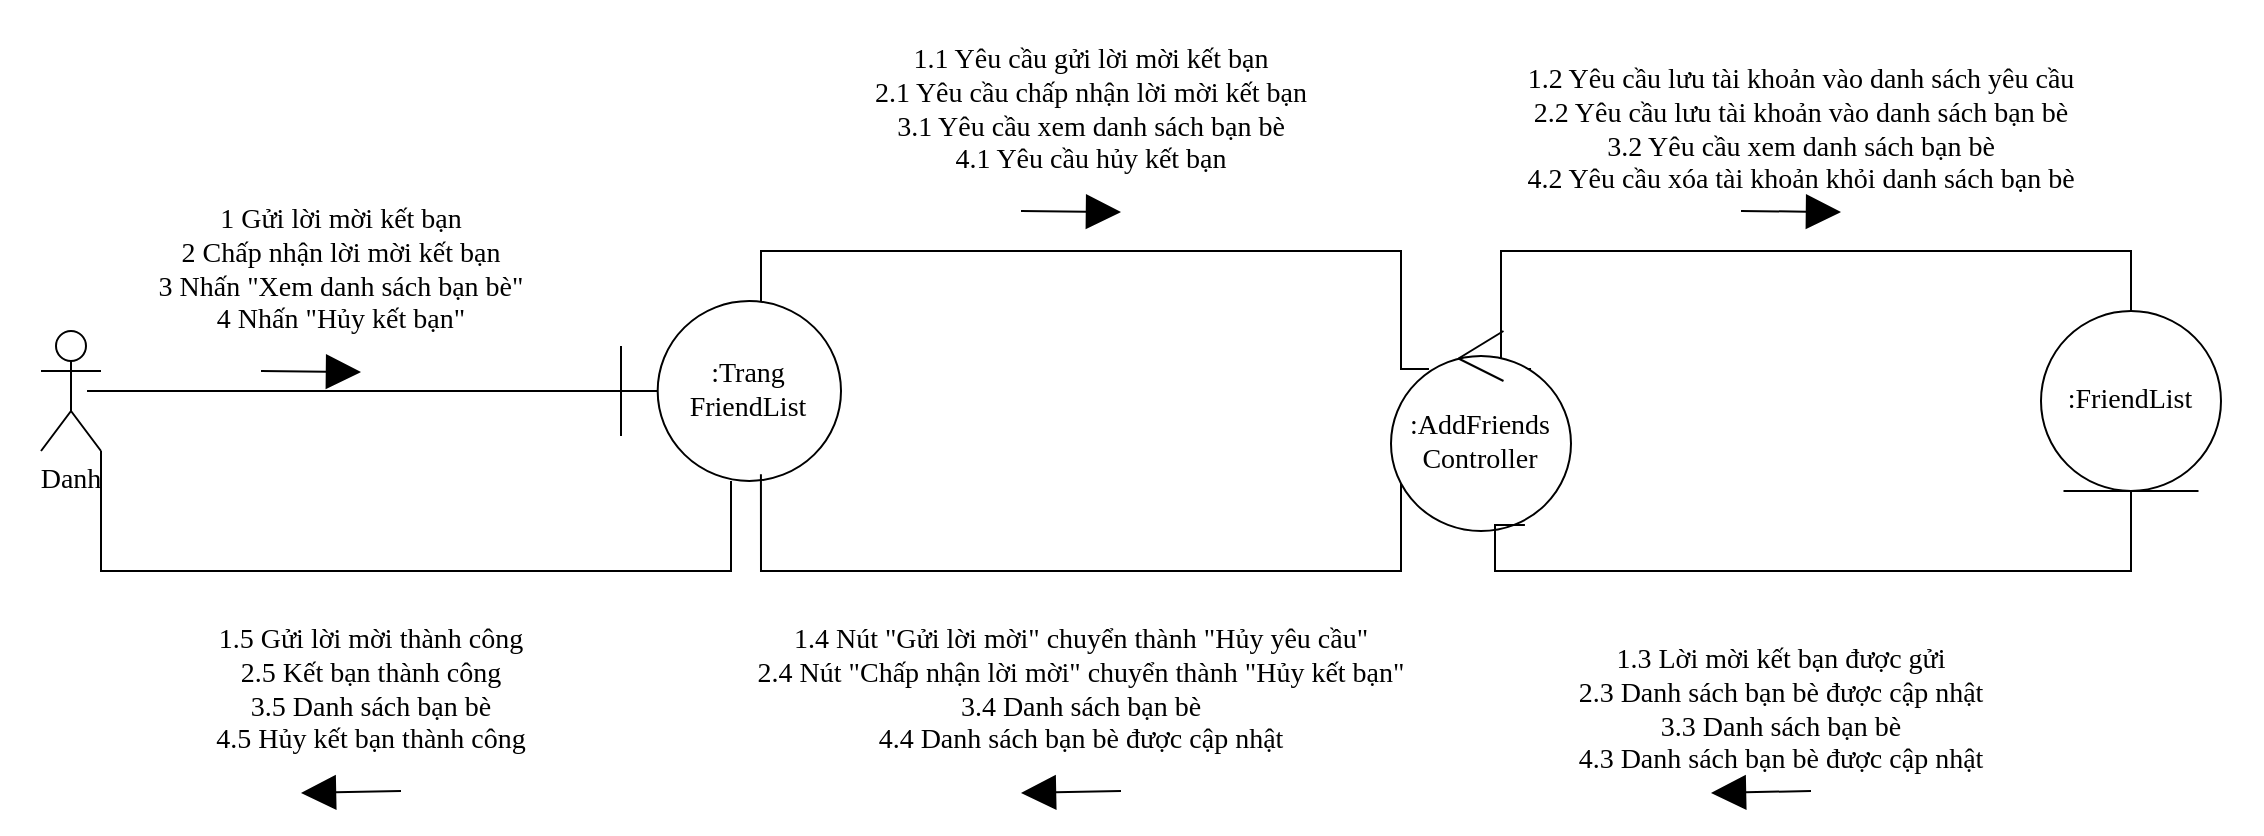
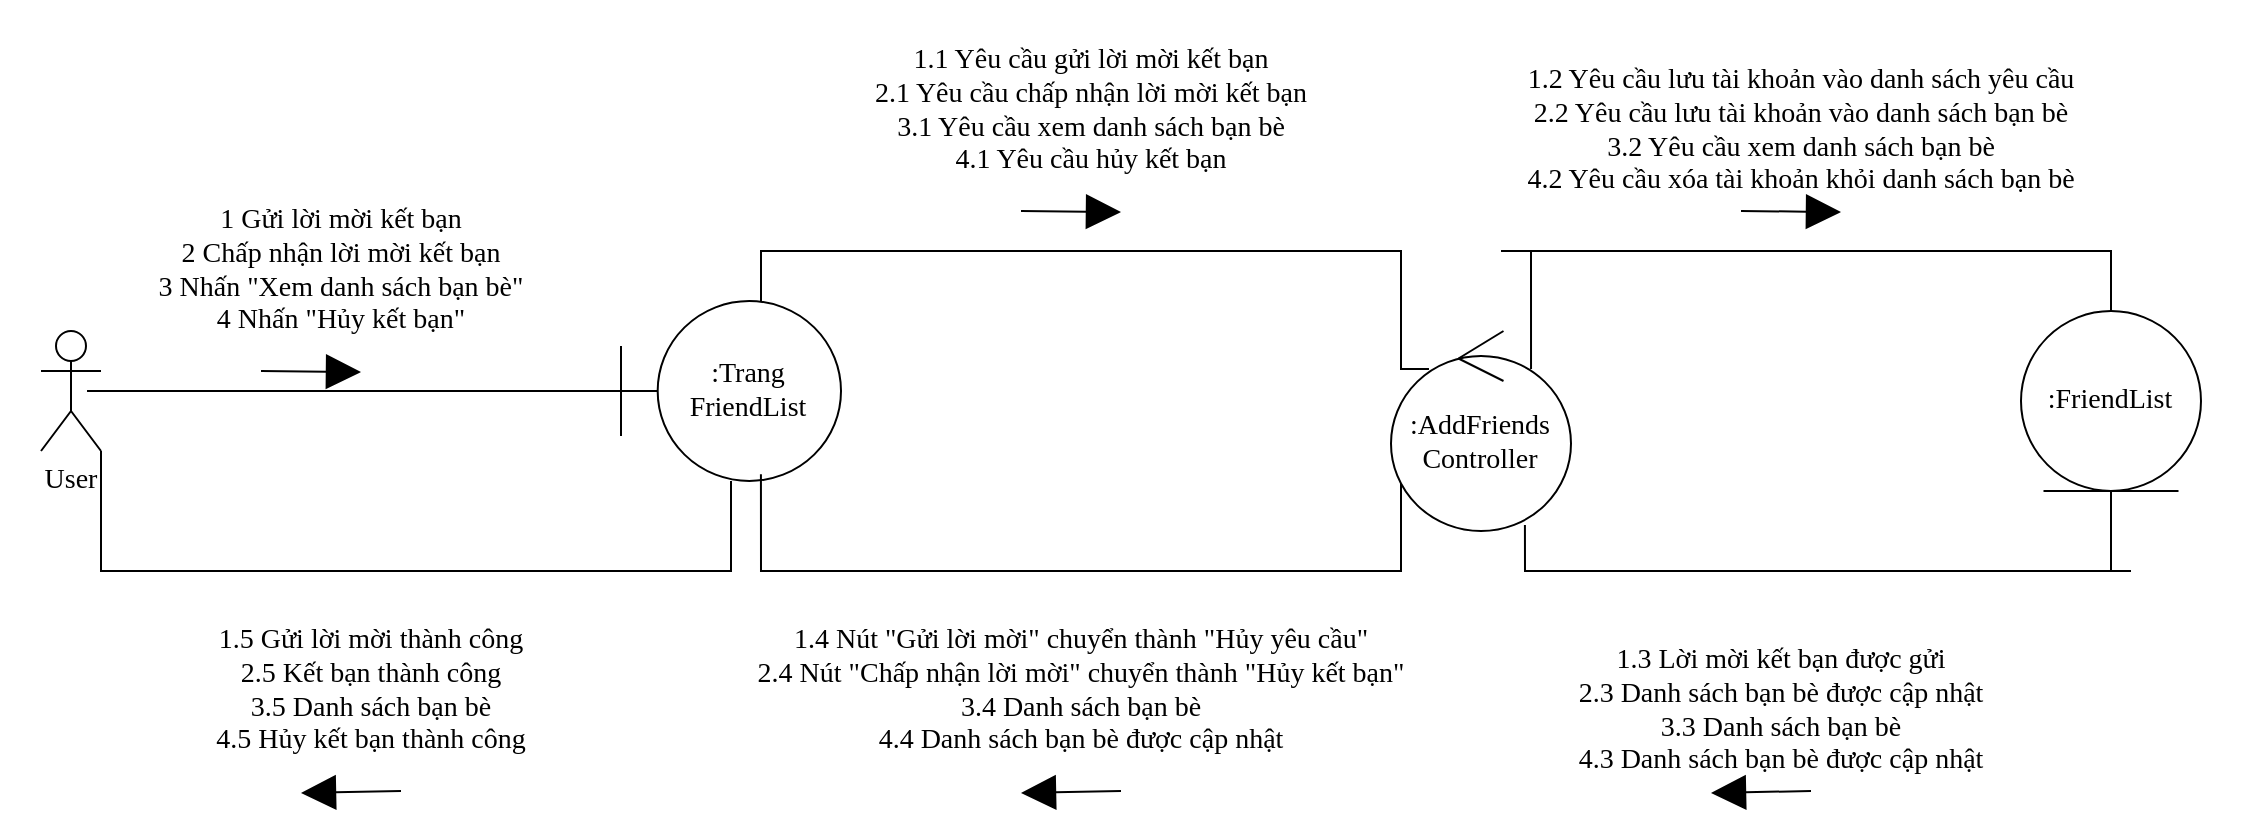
(2131, 401) -> (2111, 401)
(72, 482) -> (72, 482)
